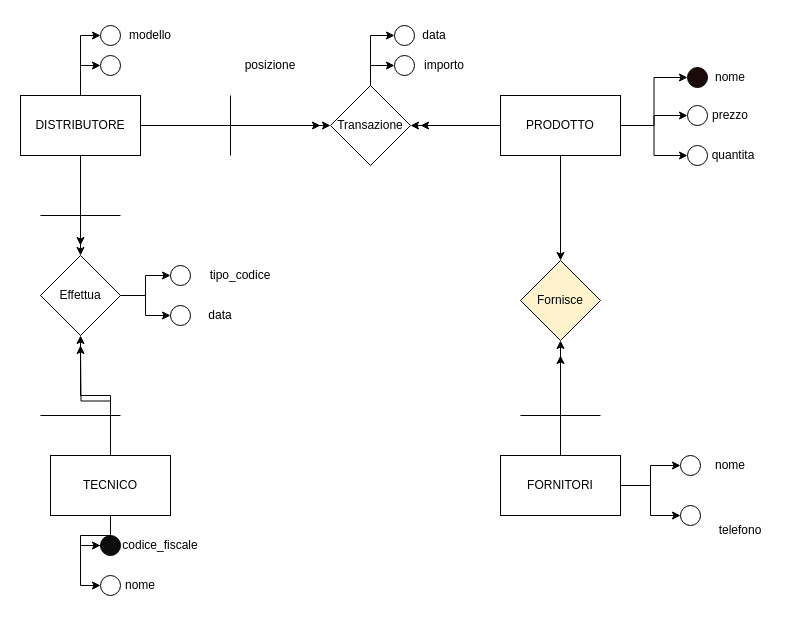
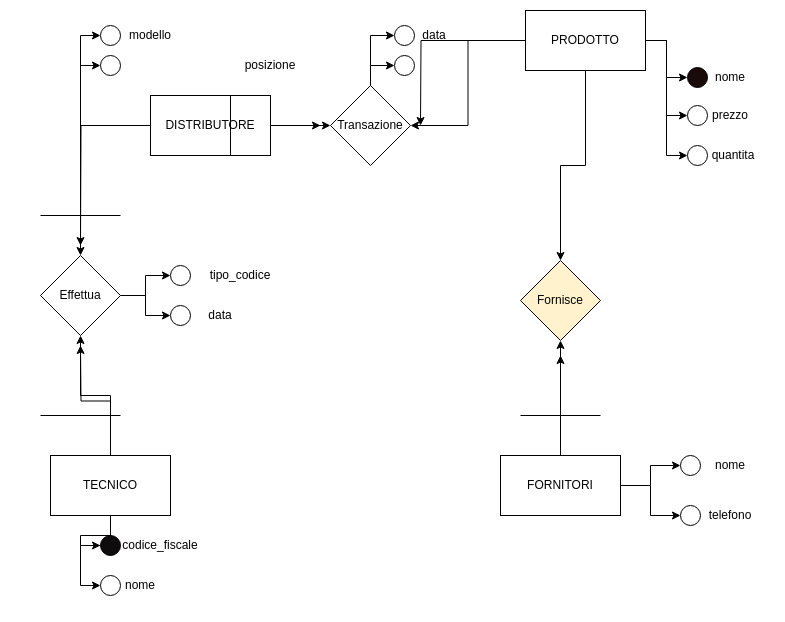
(445, 66) -> none
(81, 126) -> (211, 126)
(561, 126) -> (586, 41)
(741, 531) -> (731, 516)
